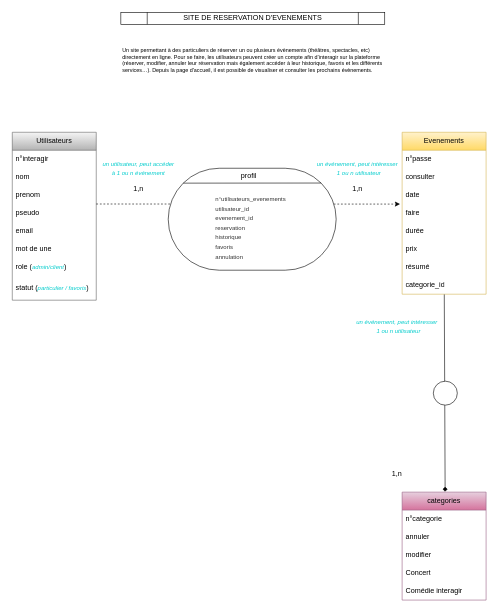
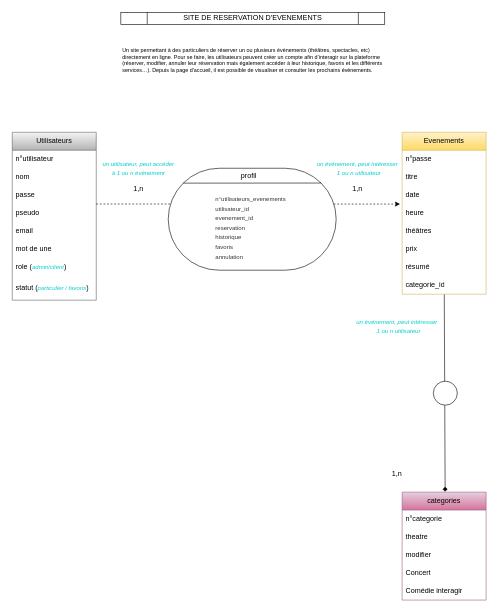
(36, 159) -> (39, 159)
(423, 177) -> (415, 177)
(28, 195) -> (26, 195)
(415, 213) -> (416, 213)
(416, 231) -> (422, 231)
(419, 537) -> (420, 537)
